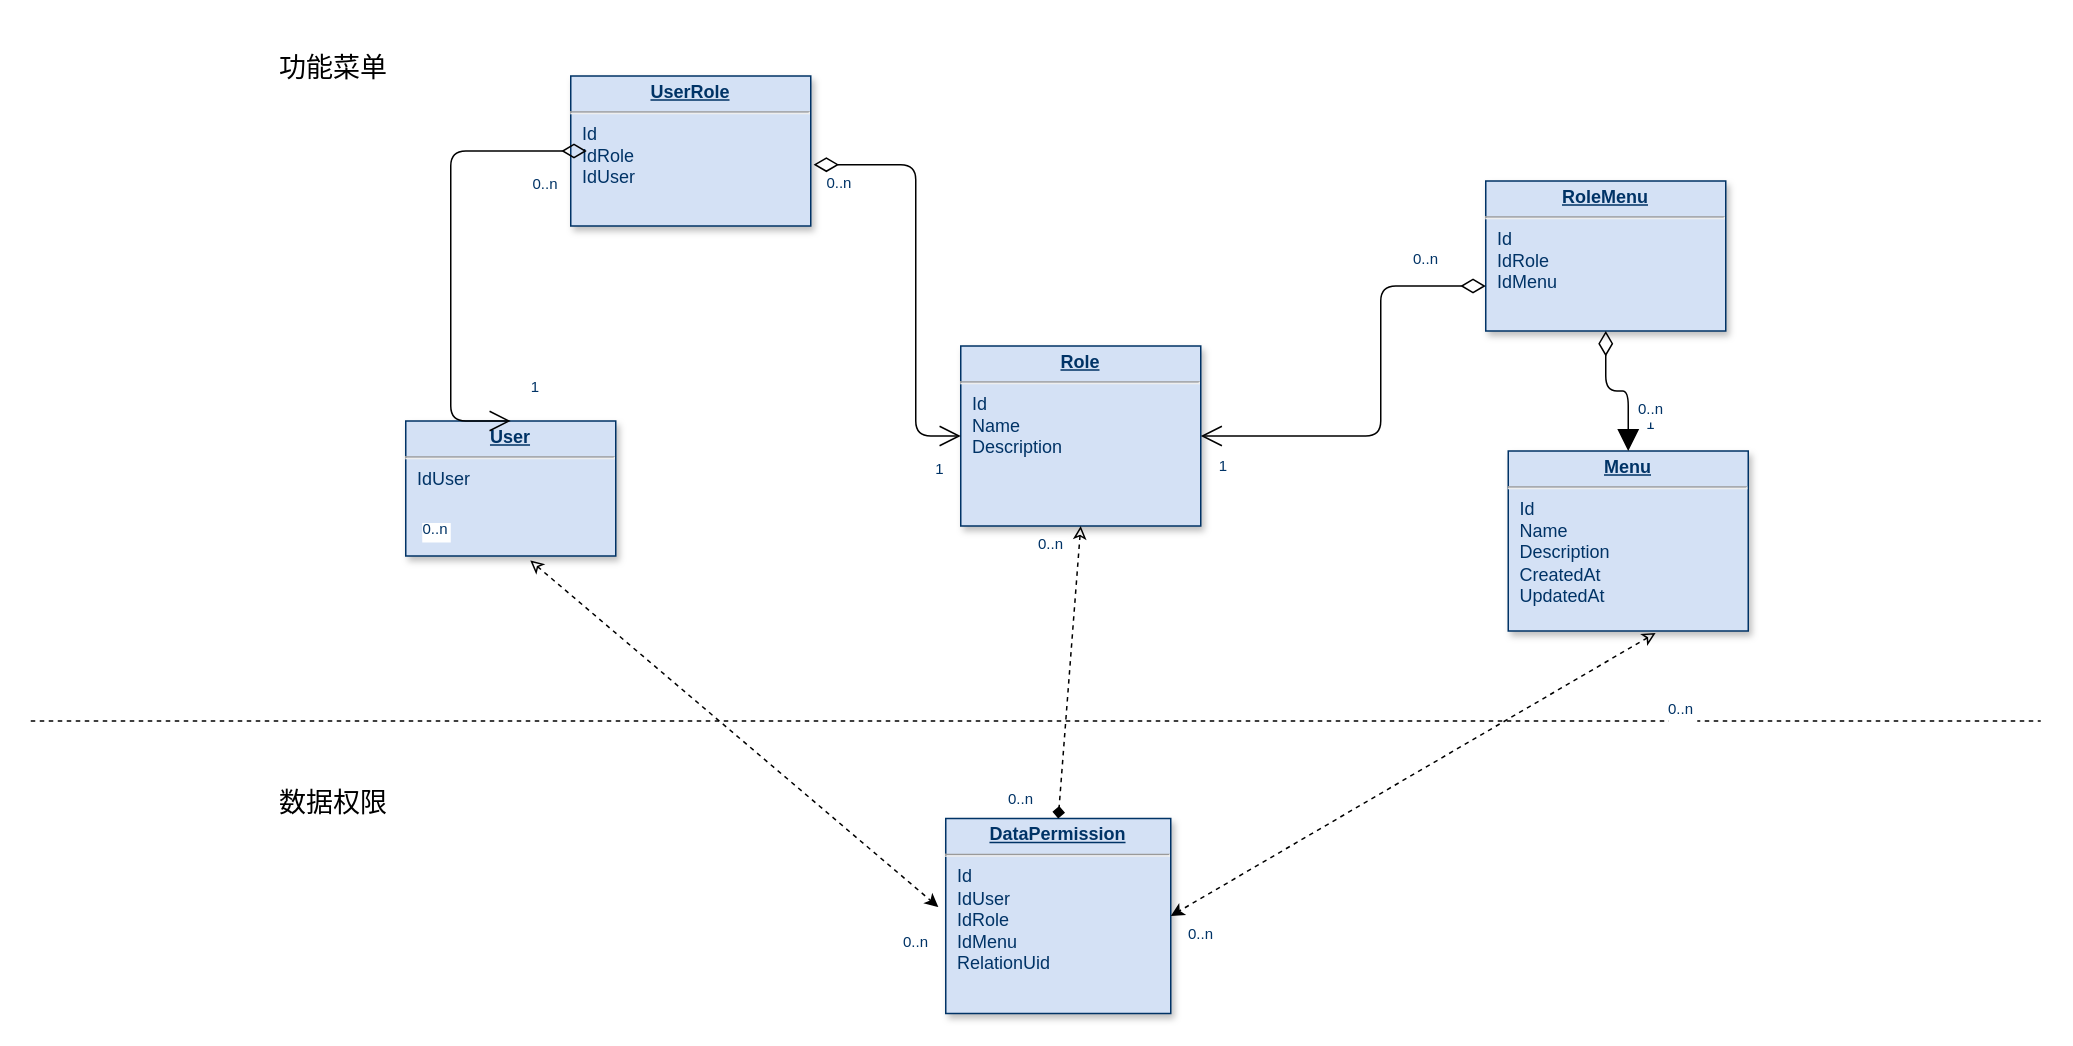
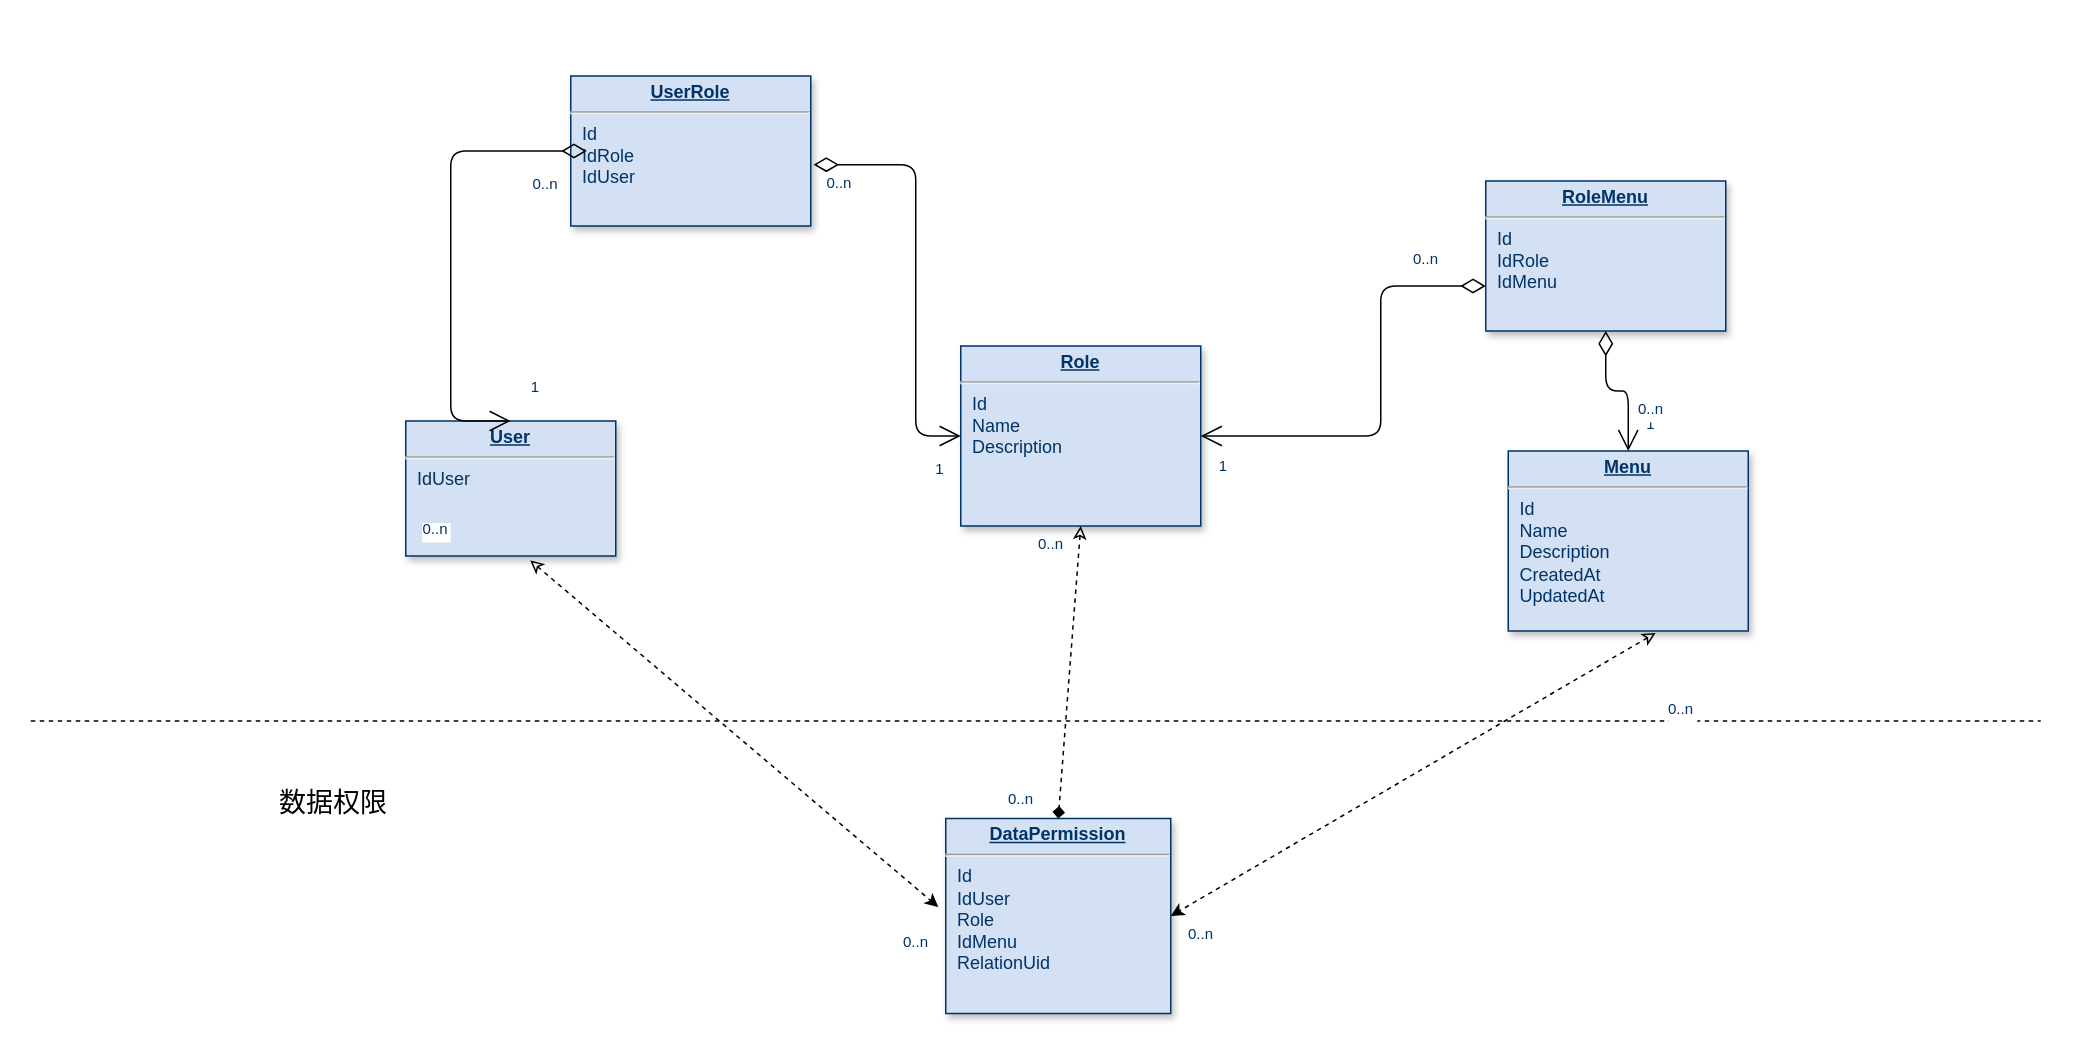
(361, 68) -> none
(1628, 429) -> (1628, 436)
(1012, 883) -> (1012, 883)
